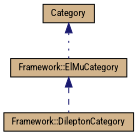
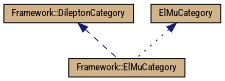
(69, 14) -> (186, 14)
(69, 100) -> (101, 44)
